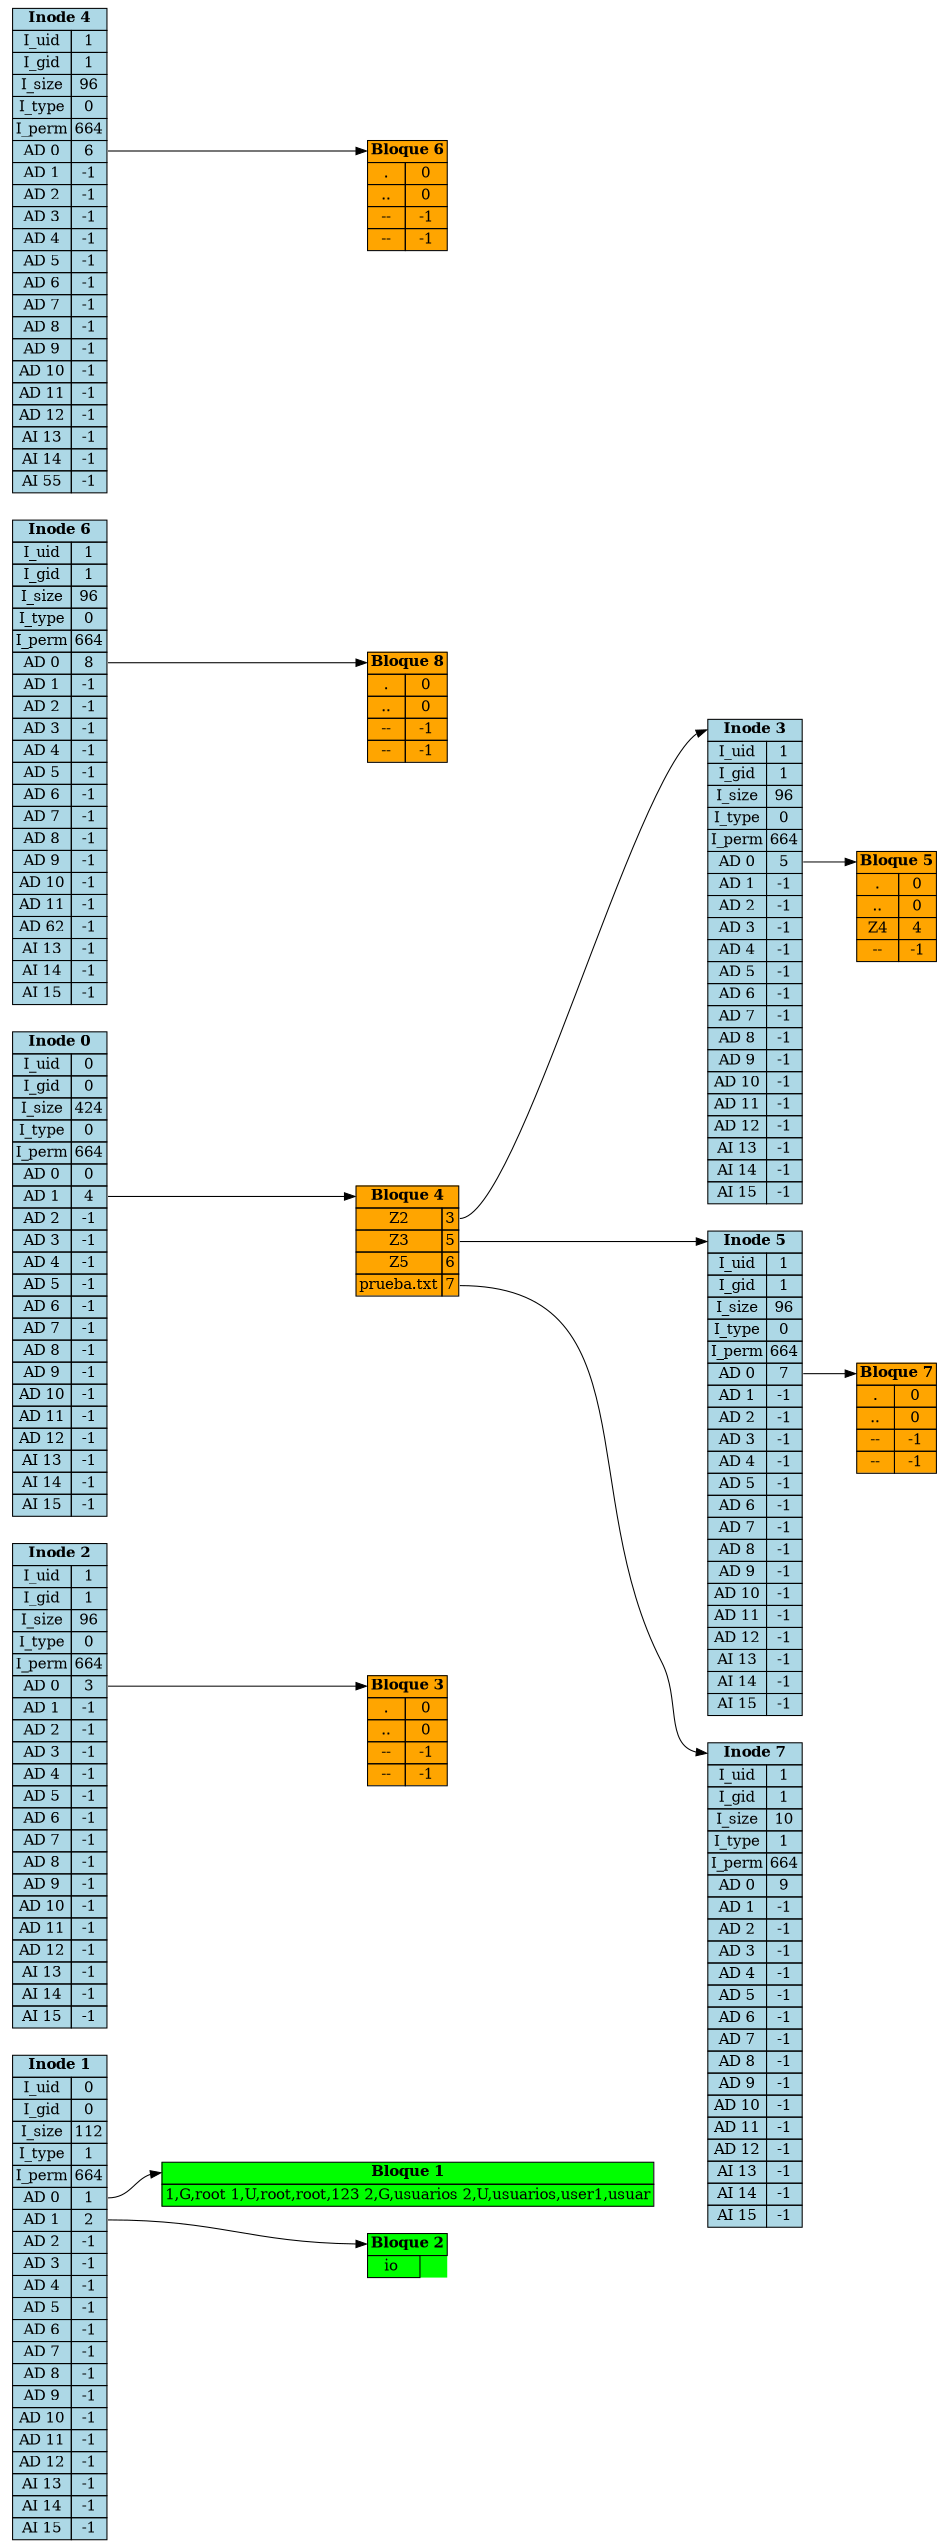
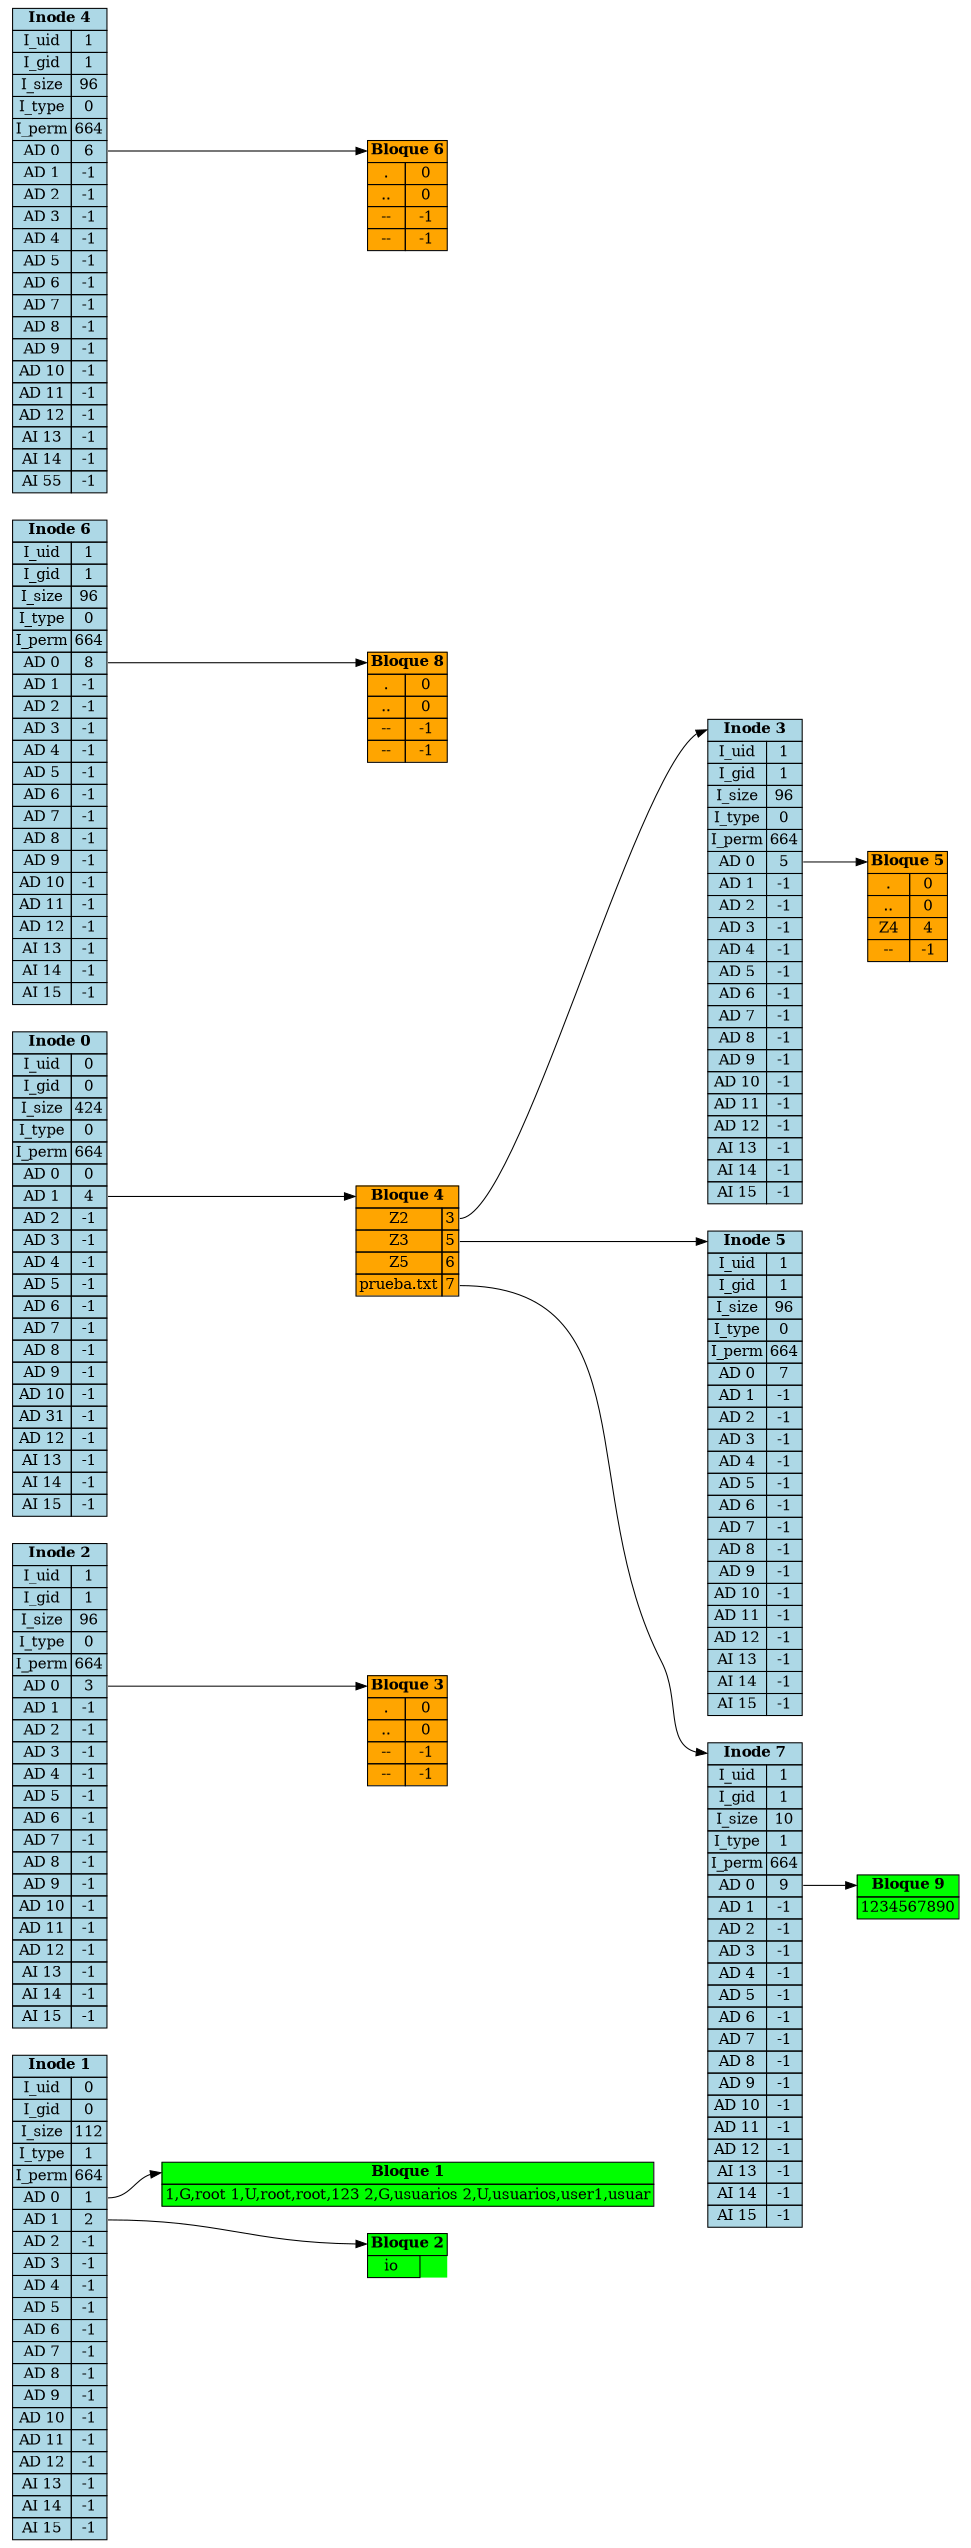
(42, 927) -> (42, 927)
(42, 1417) -> (42, 1417)
(897, 1418) -> none
none -> (908, 1897)
